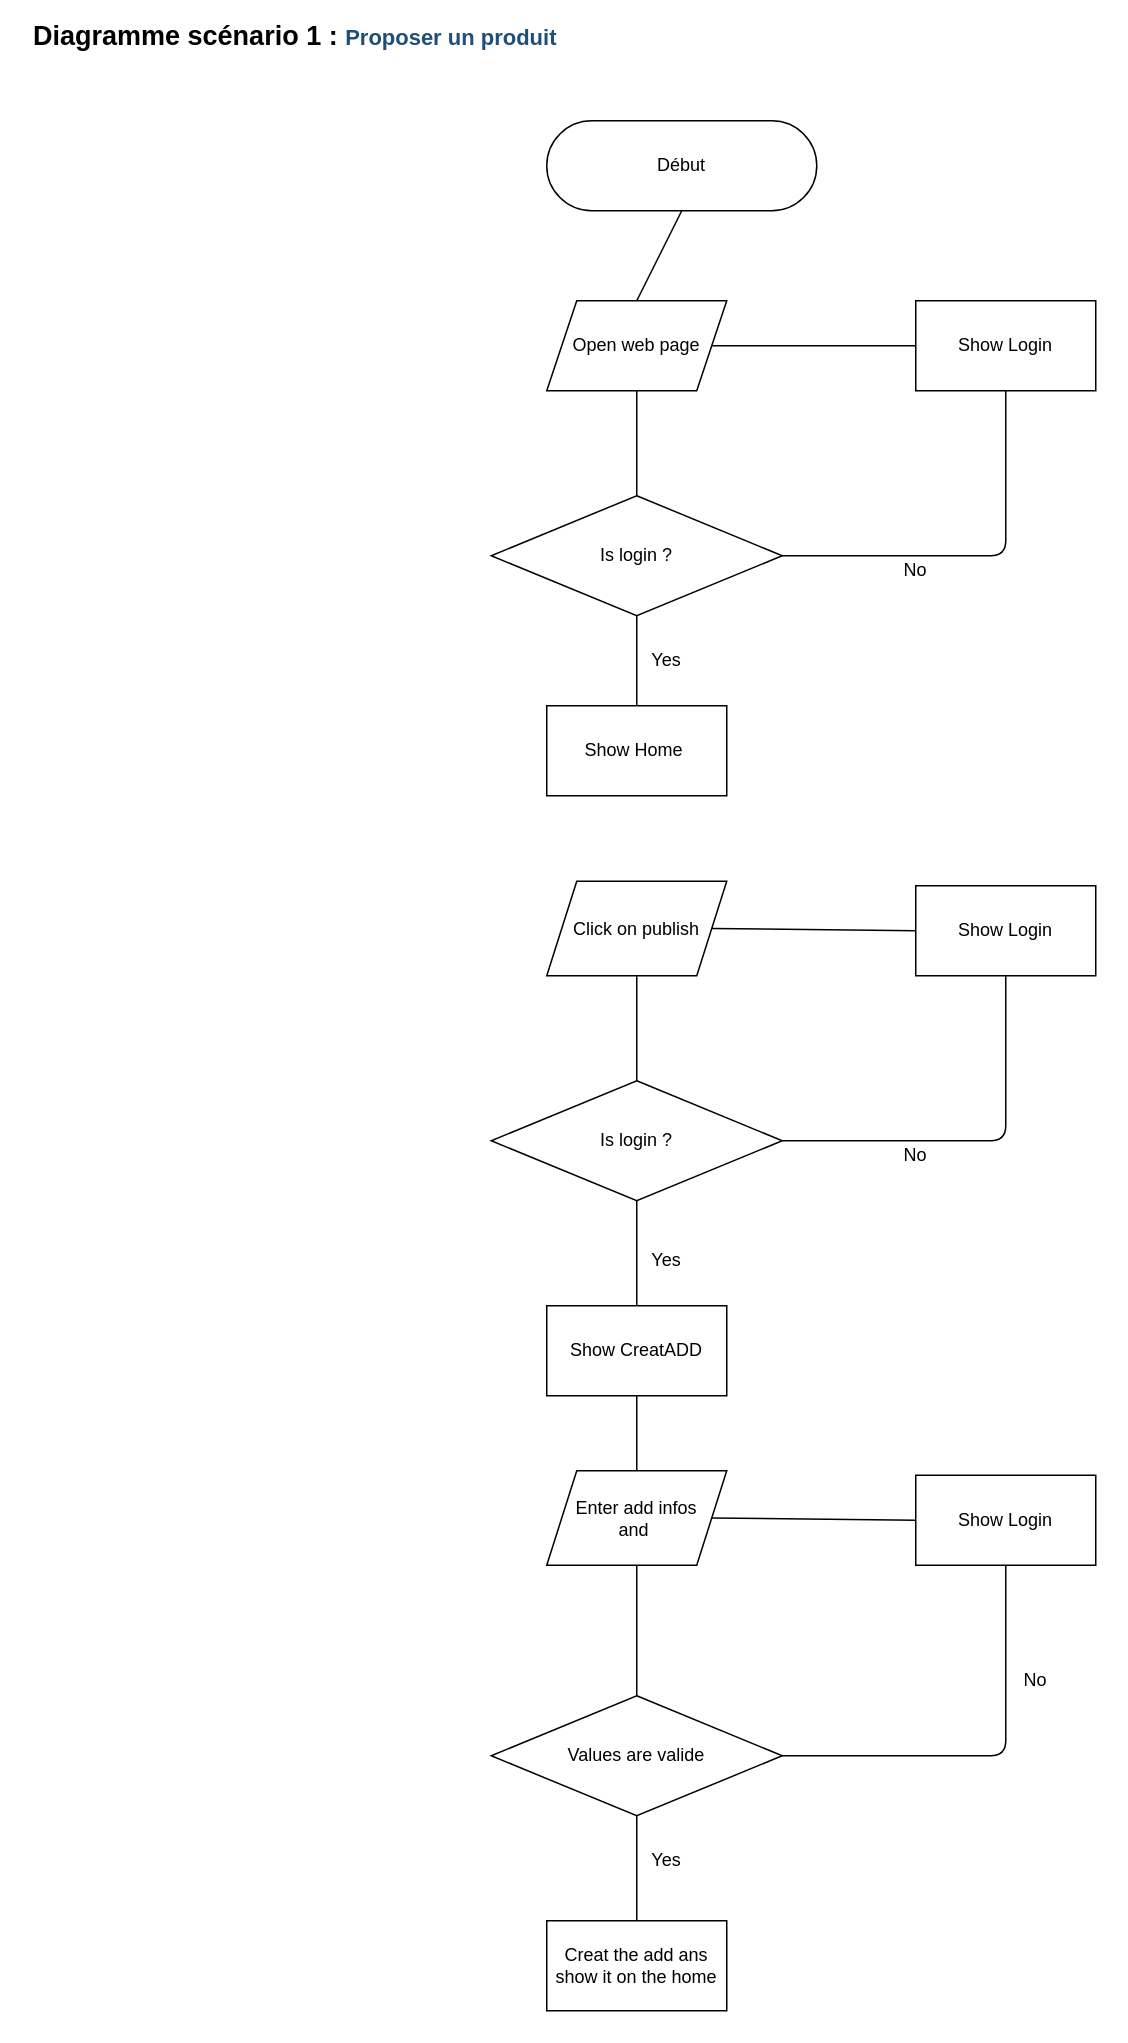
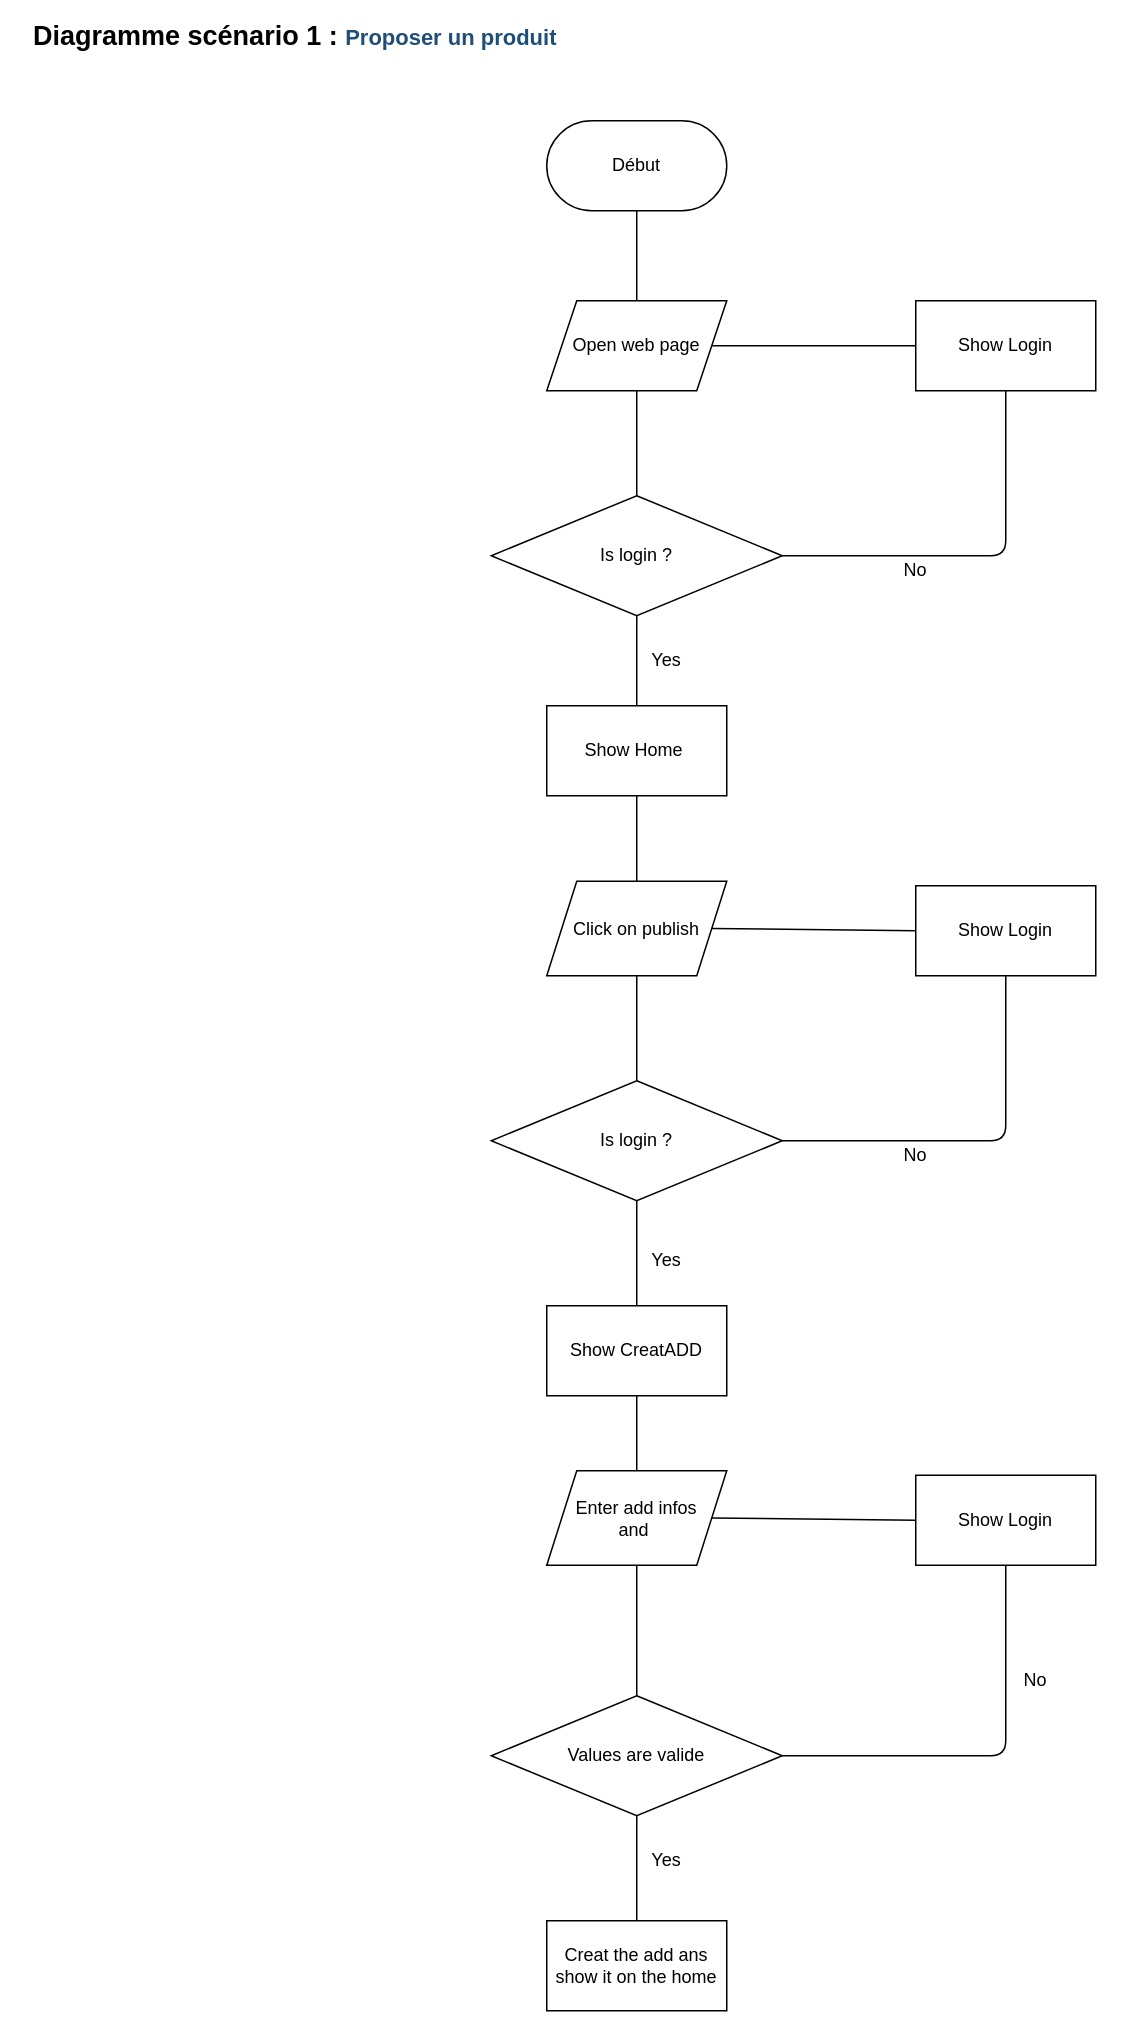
(682, 166) -> (637, 166)
none -> (637, 838)
